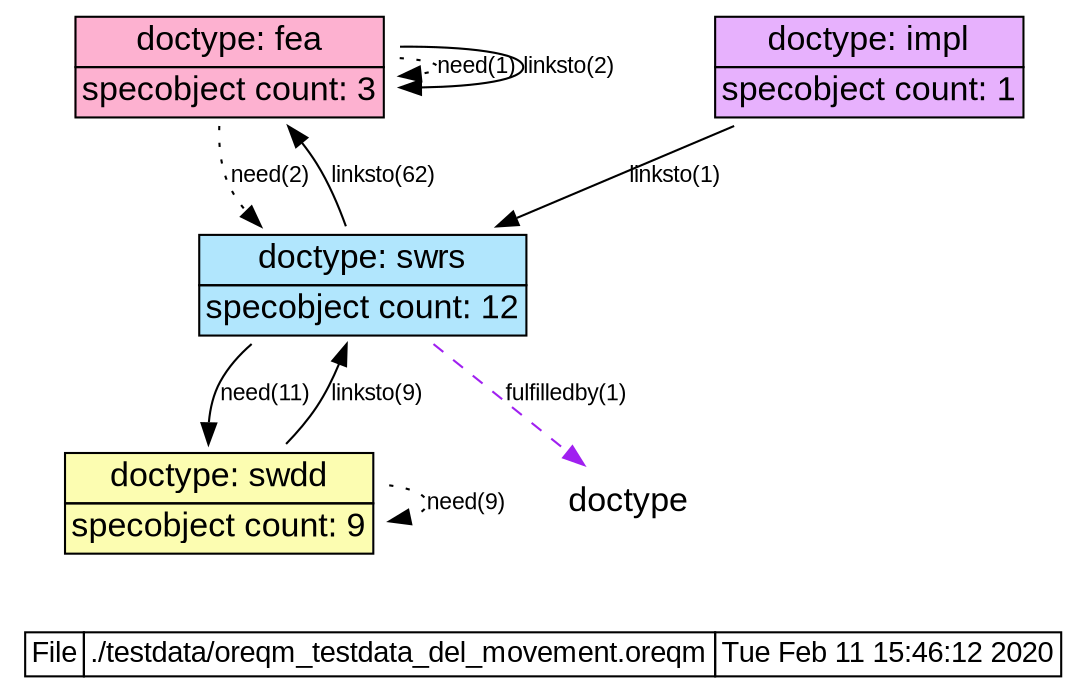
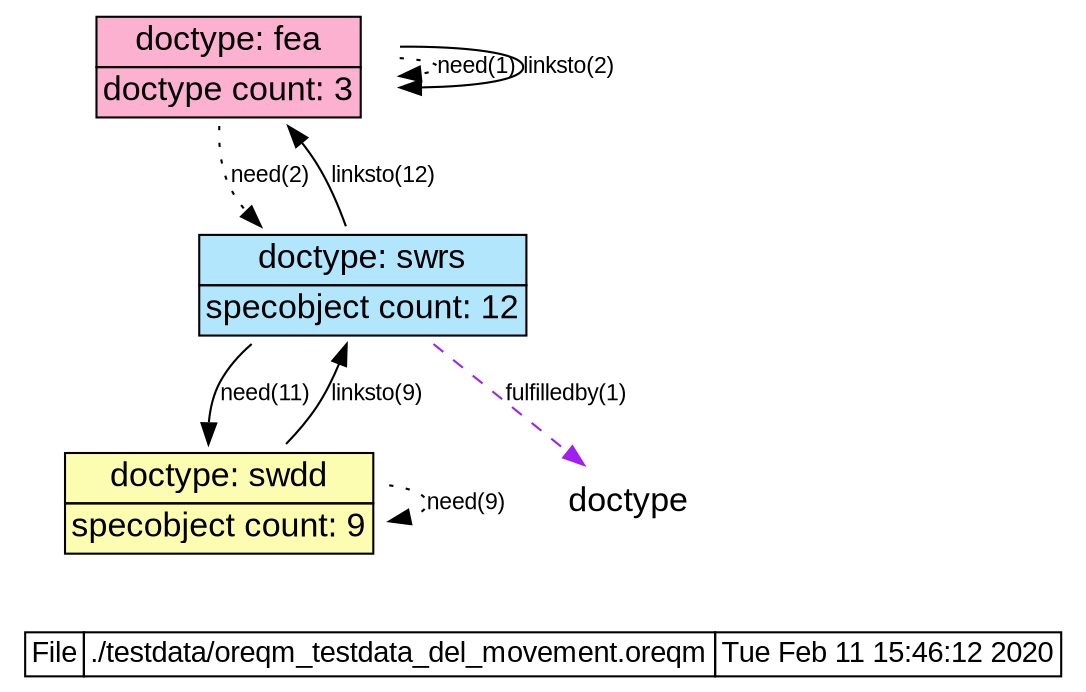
(868, 67) -> none
(230, 90) -> (229, 90)
(387, 176) -> (387, 176)
